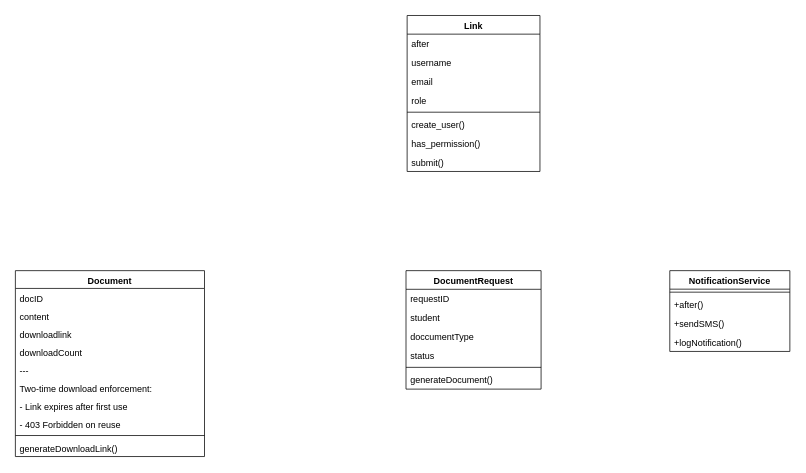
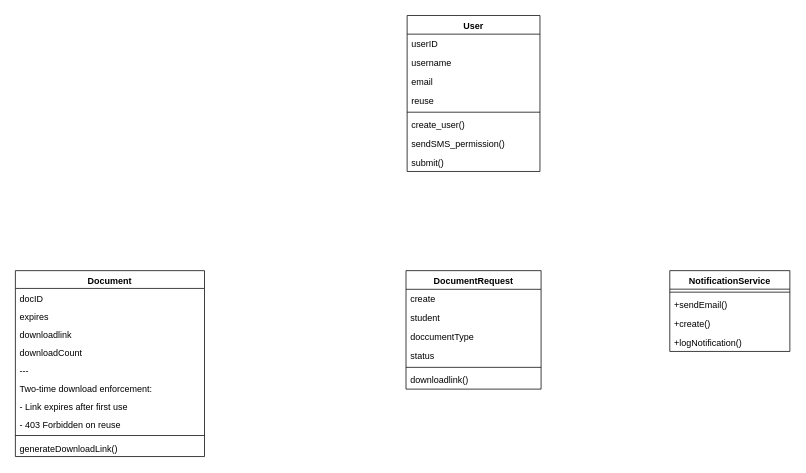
(473, 26) -> (473, 26)
(424, 44) -> (426, 44)
(420, 100) -> (424, 100)
(449, 144) -> (459, 144)
(433, 299) -> (425, 299)
(694, 305) -> (701, 305)
(37, 316) -> (36, 316)
(699, 324) -> (696, 324)
(455, 380) -> (442, 380)
